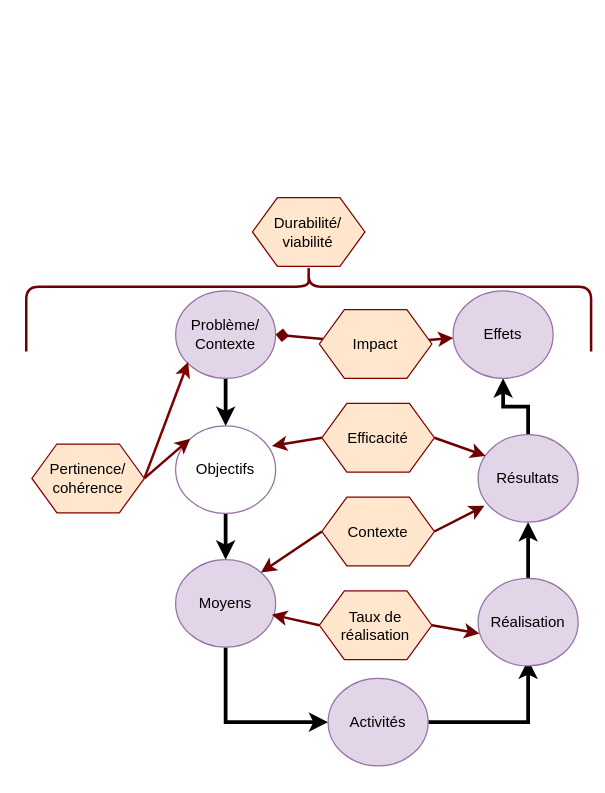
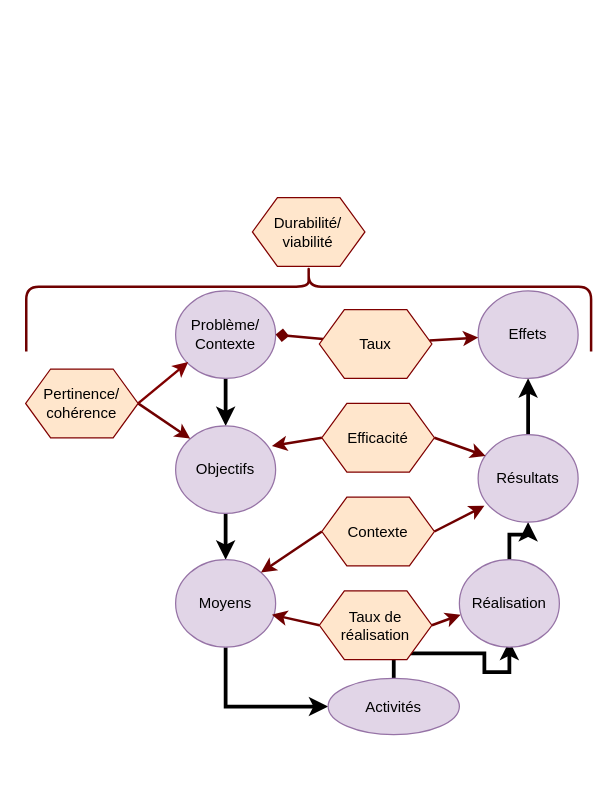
(503, 334) -> (528, 334)
(376, 344) -> (376, 344)
(226, 469) -> (226, 469)
(88, 478) -> (82, 403)
(528, 622) -> (509, 603)
(378, 722) -> (394, 706)
